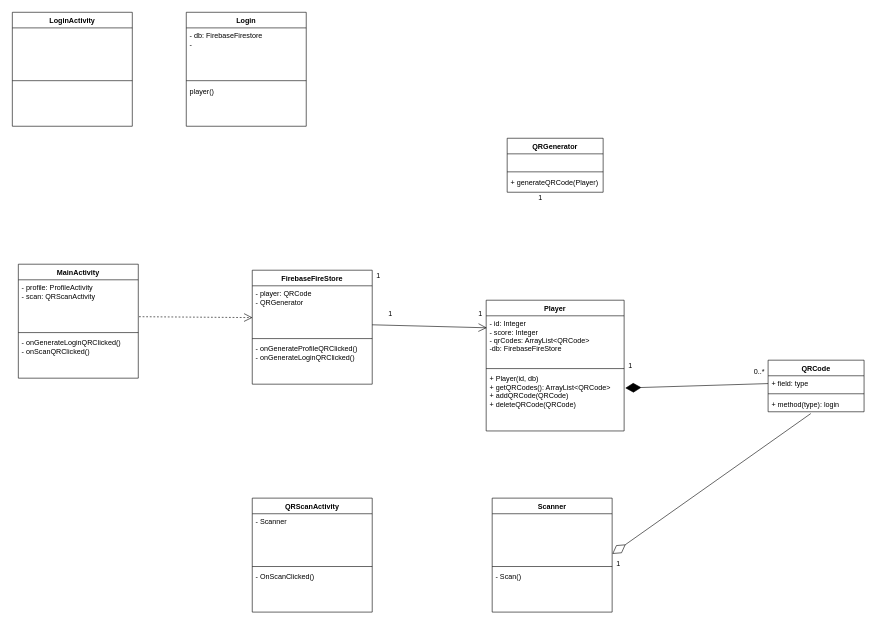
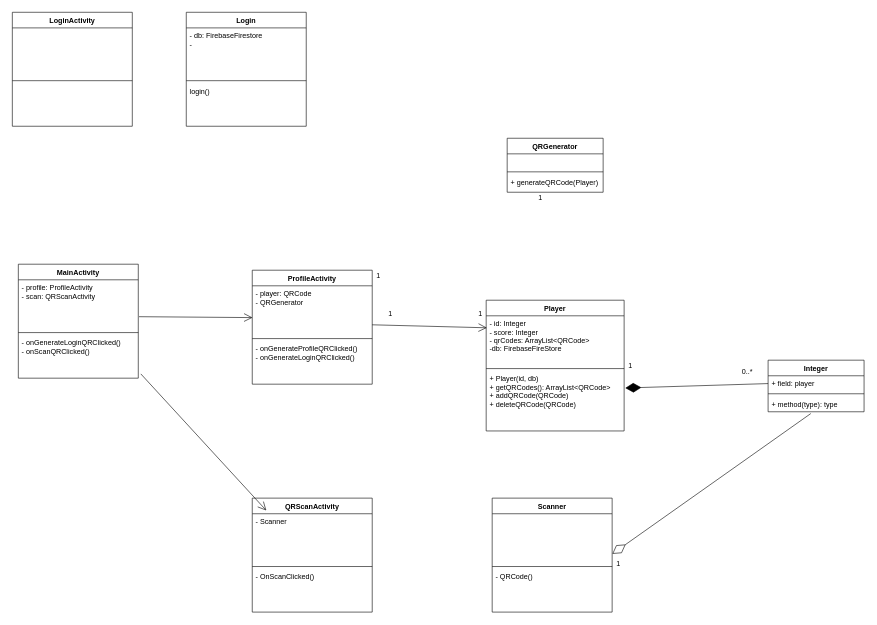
(205, 91) -> (202, 91)
(312, 278) -> (312, 278)
(195, 317) -> (195, 317)
(816, 368) -> (816, 368)
(759, 372) -> (747, 372)
(793, 384) -> (796, 384)
(809, 404) -> (809, 404)
none -> (203, 442)
(511, 577) -> (515, 577)
